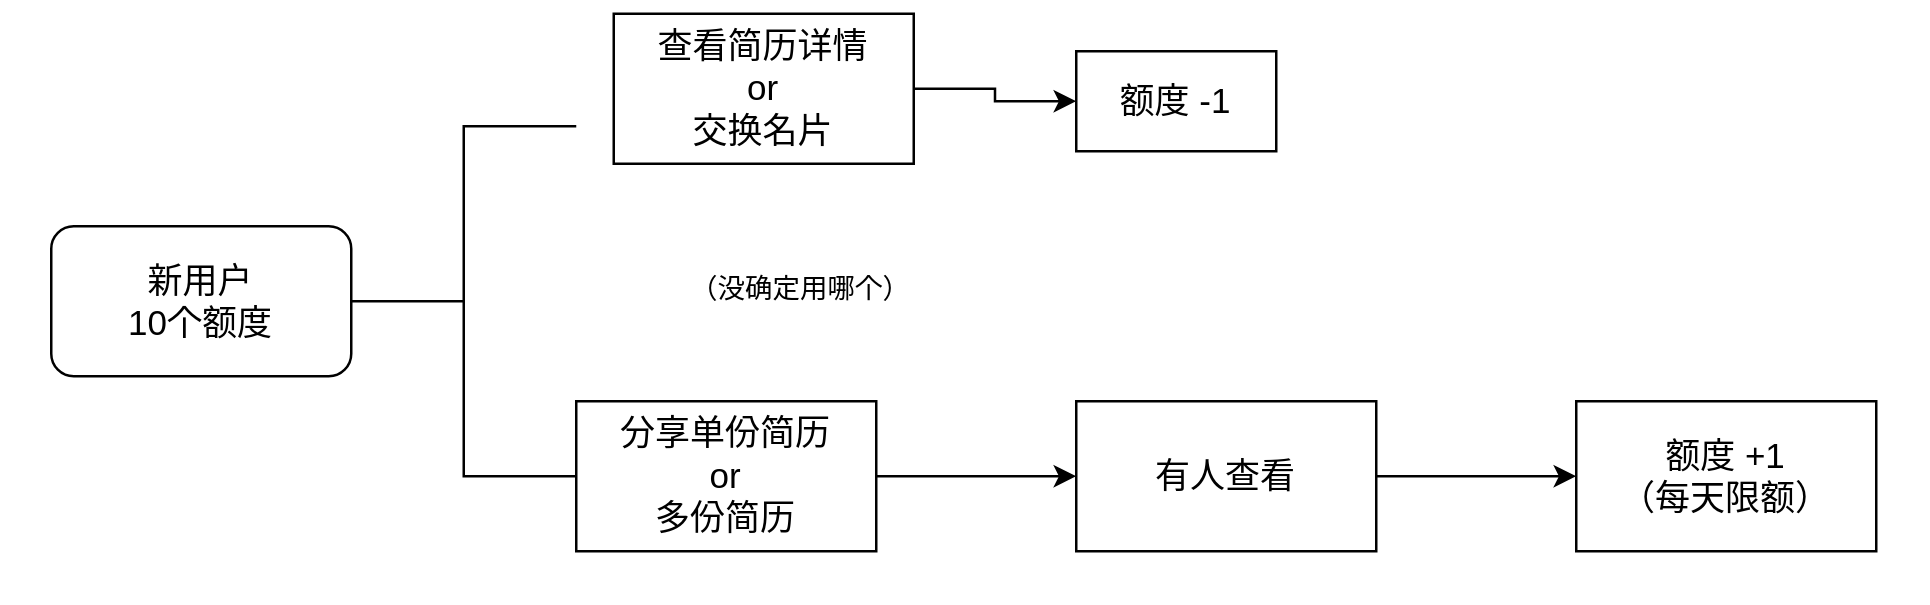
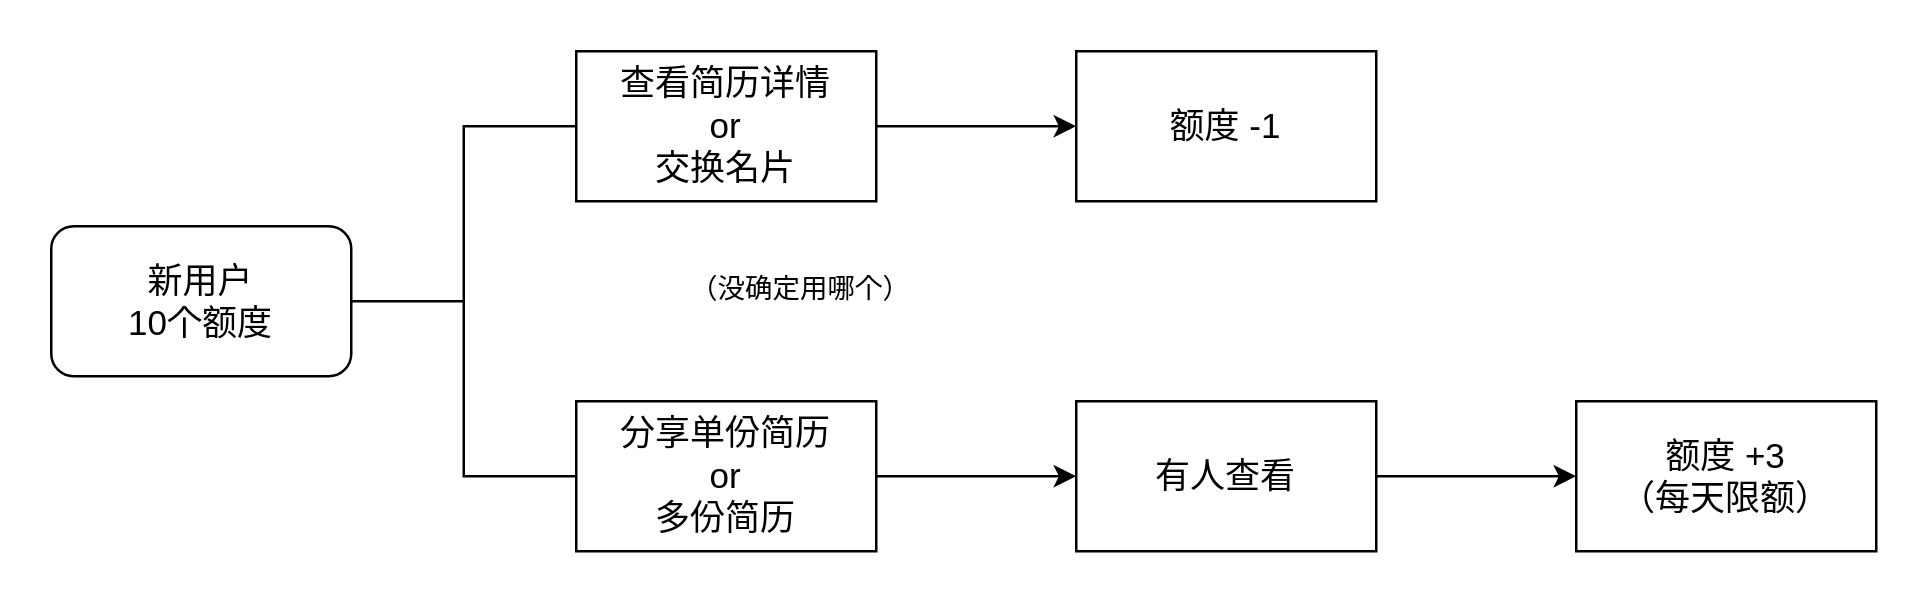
(764, 89) -> (726, 126)
(1176, 101) -> (1226, 126)
(1726, 476) -> (1726, 476)
